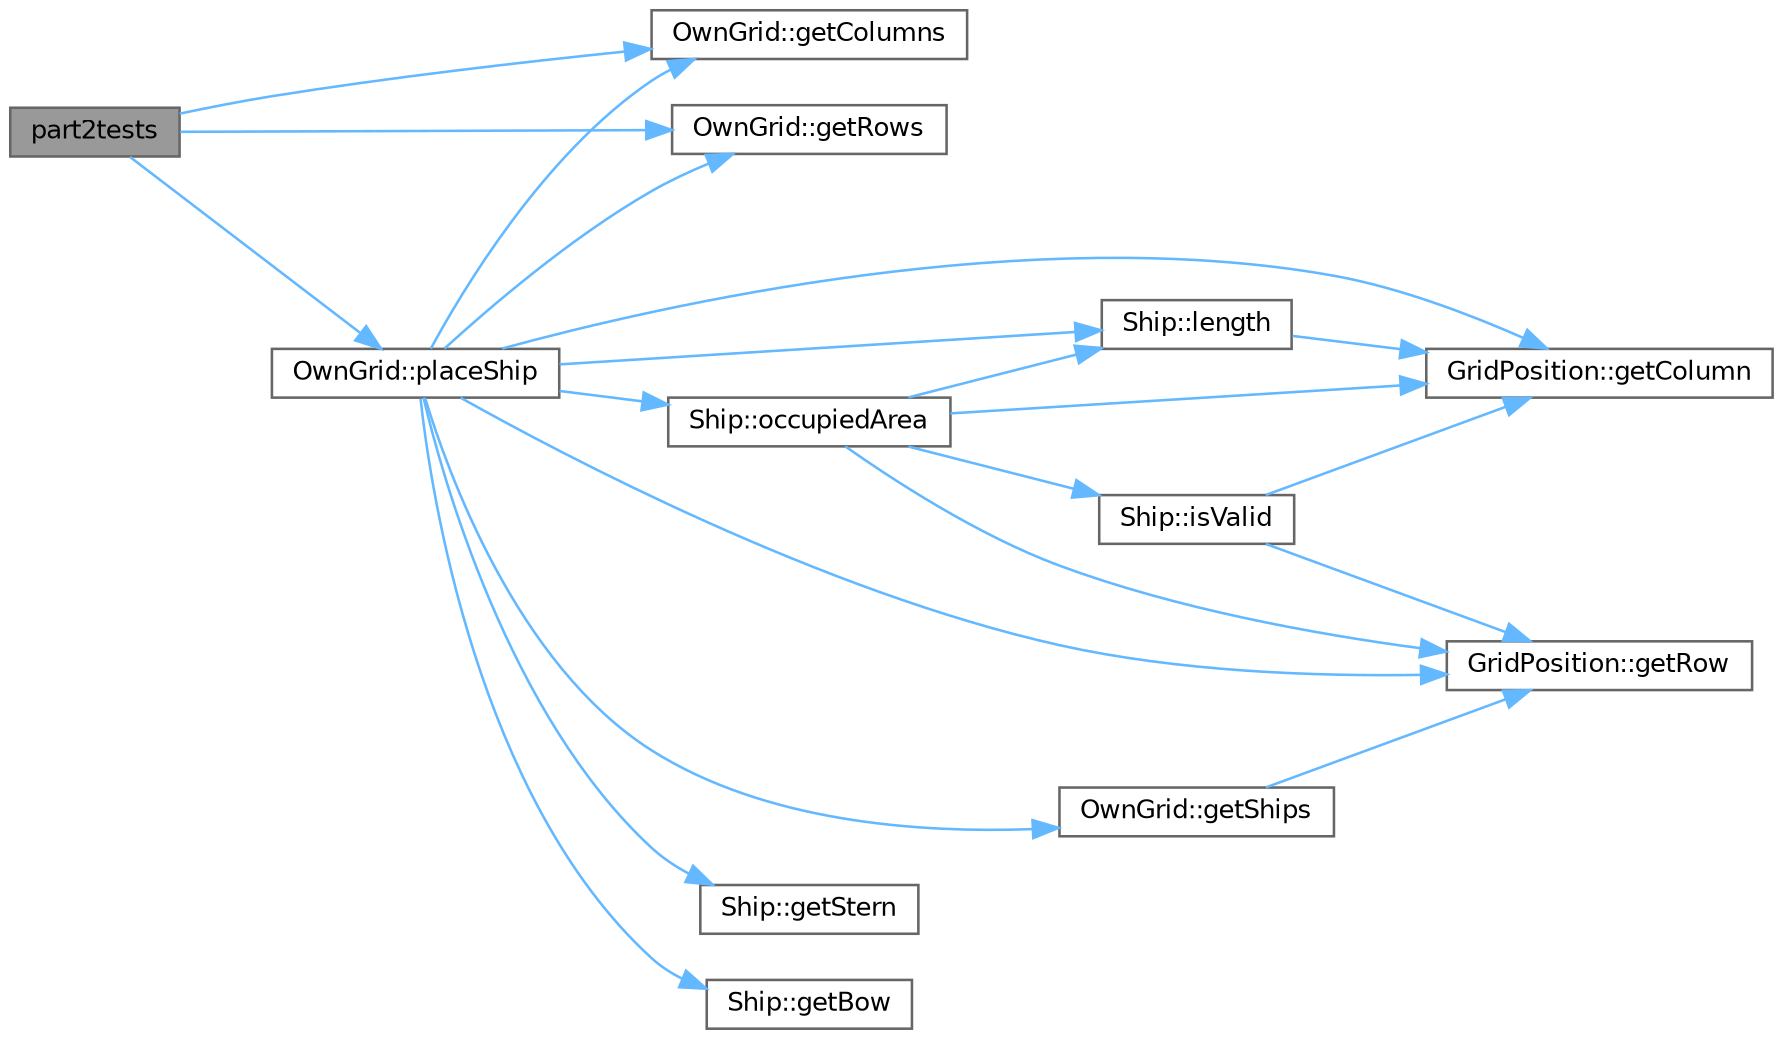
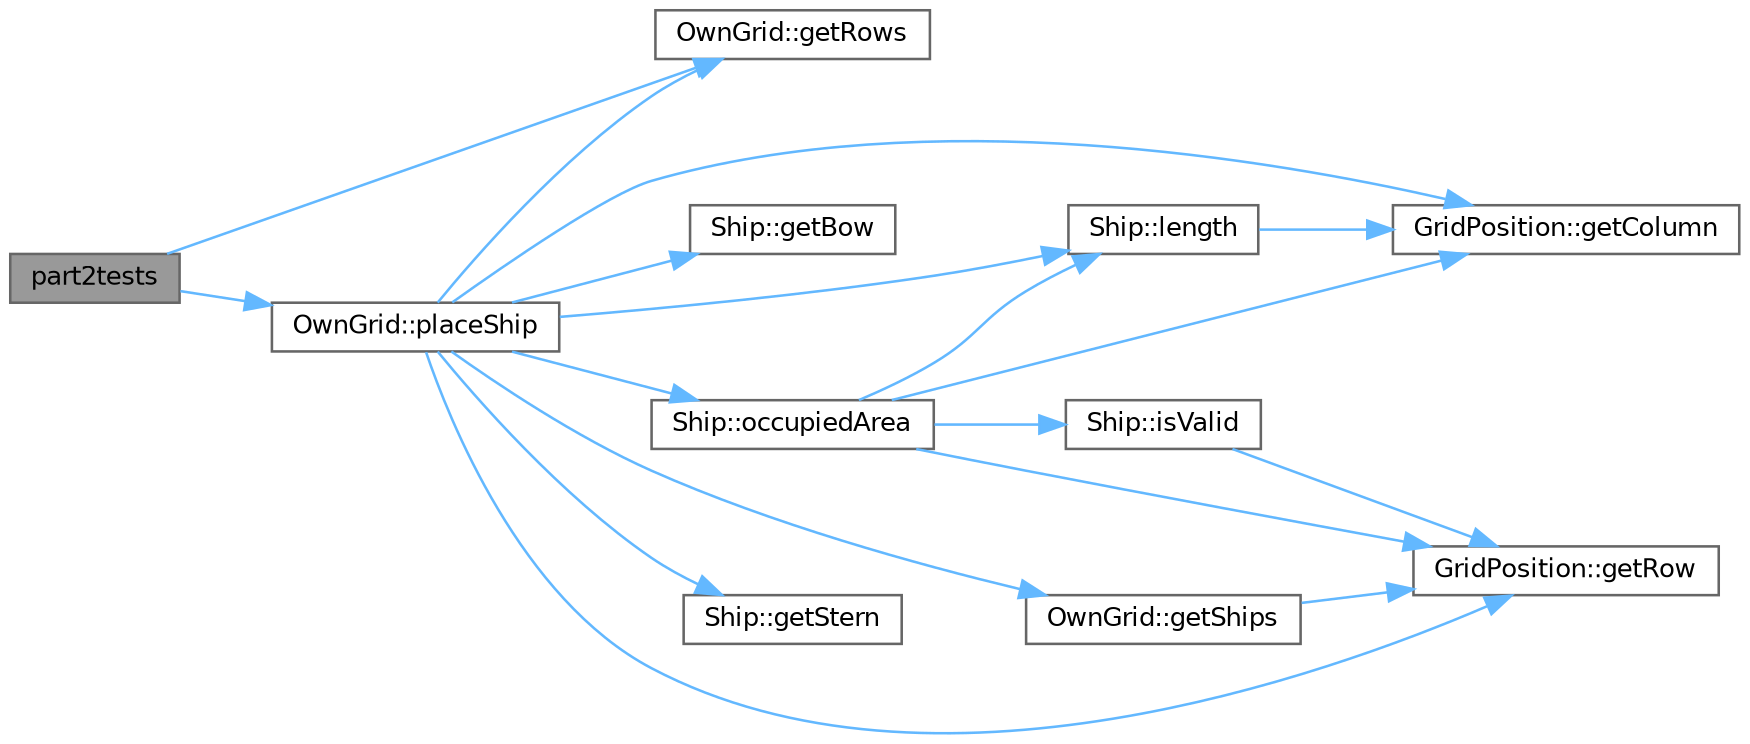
(809, 35) -> none
(1386, 451) -> none
